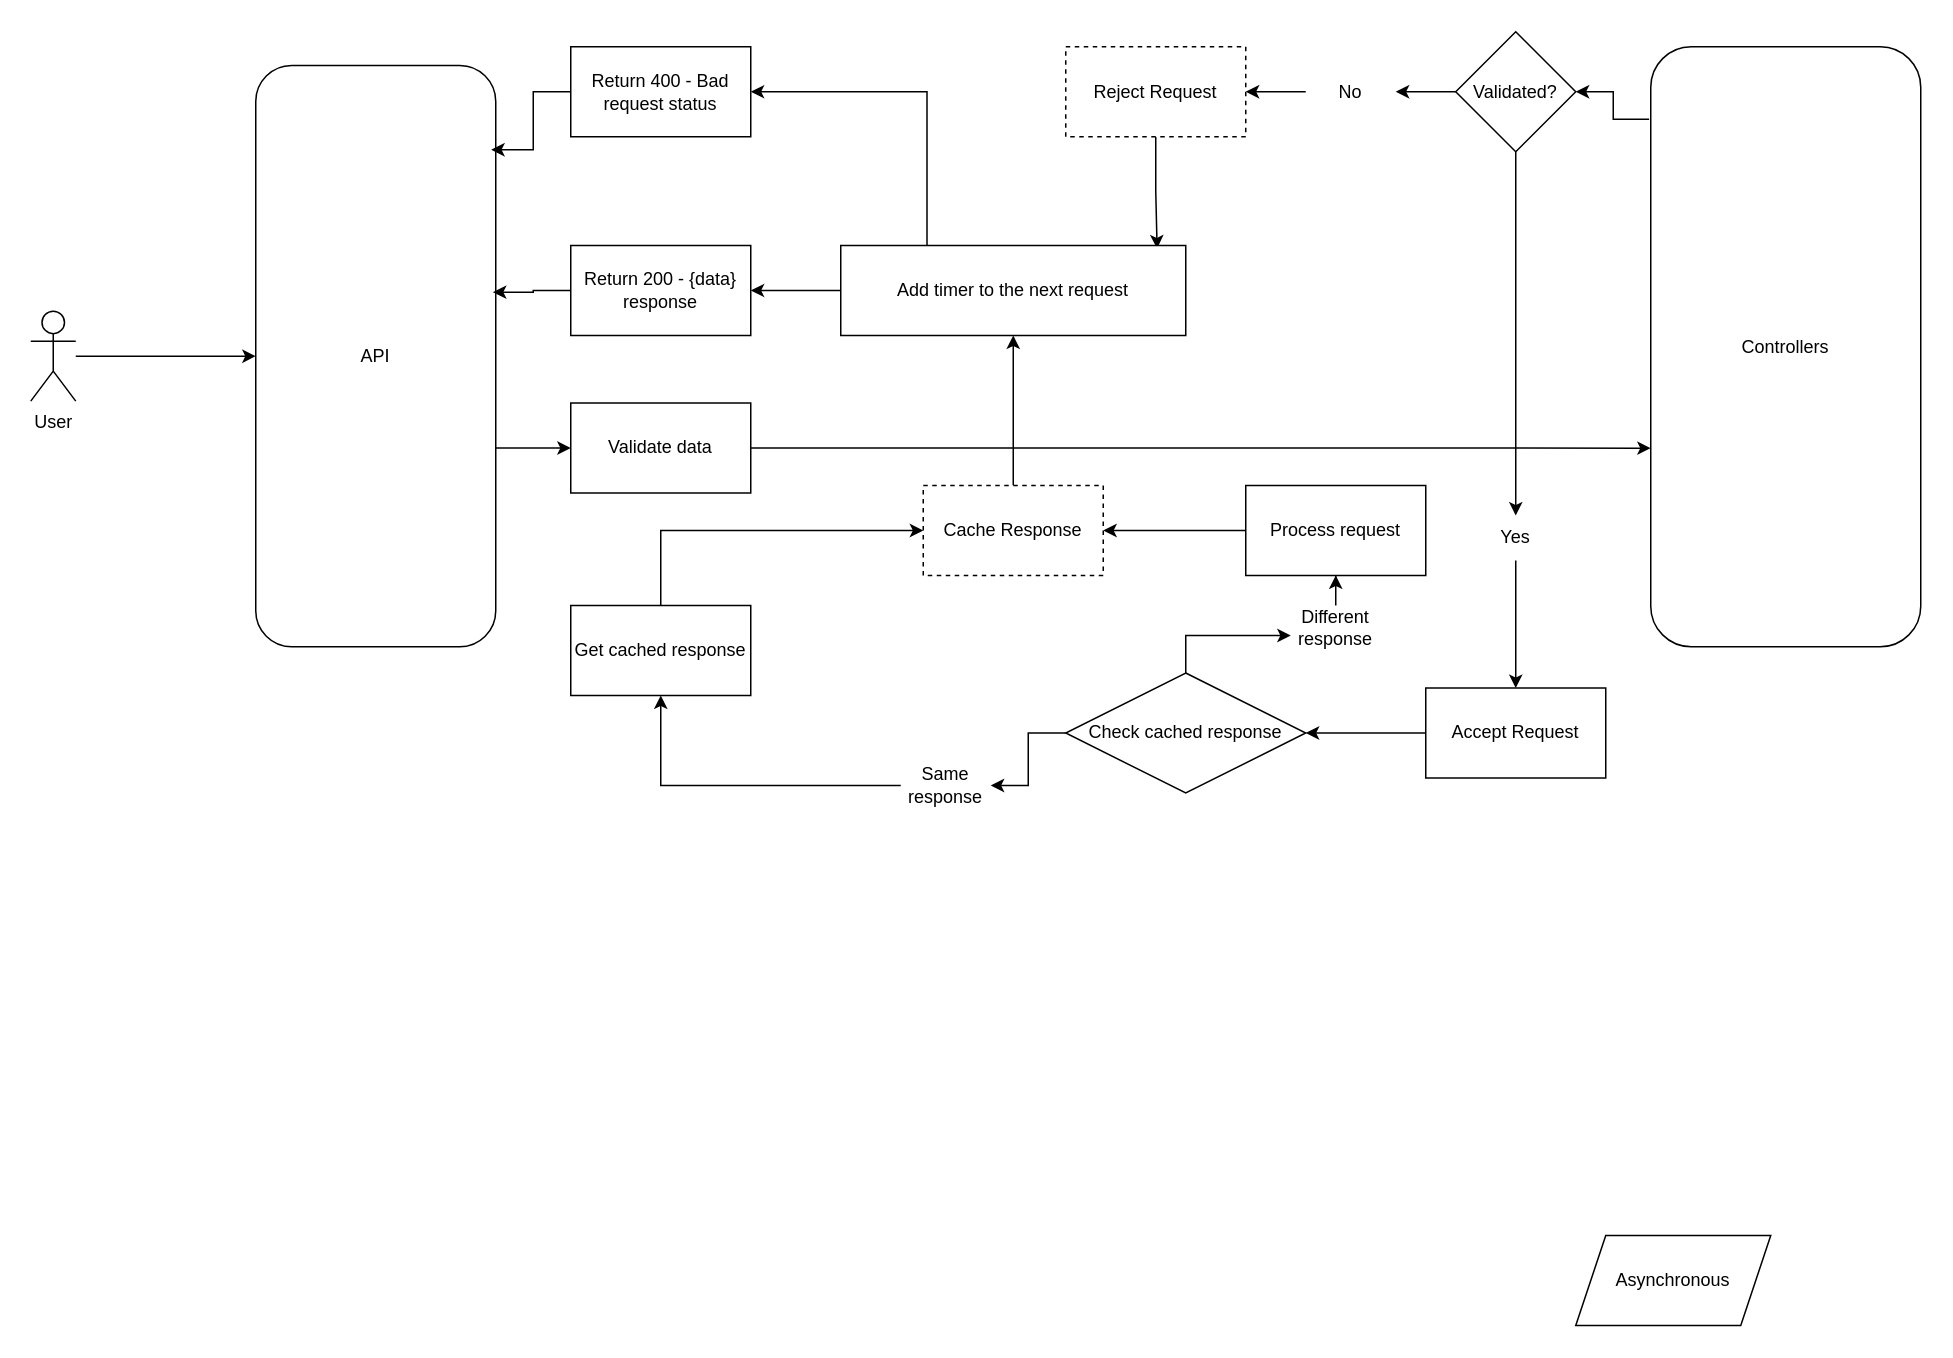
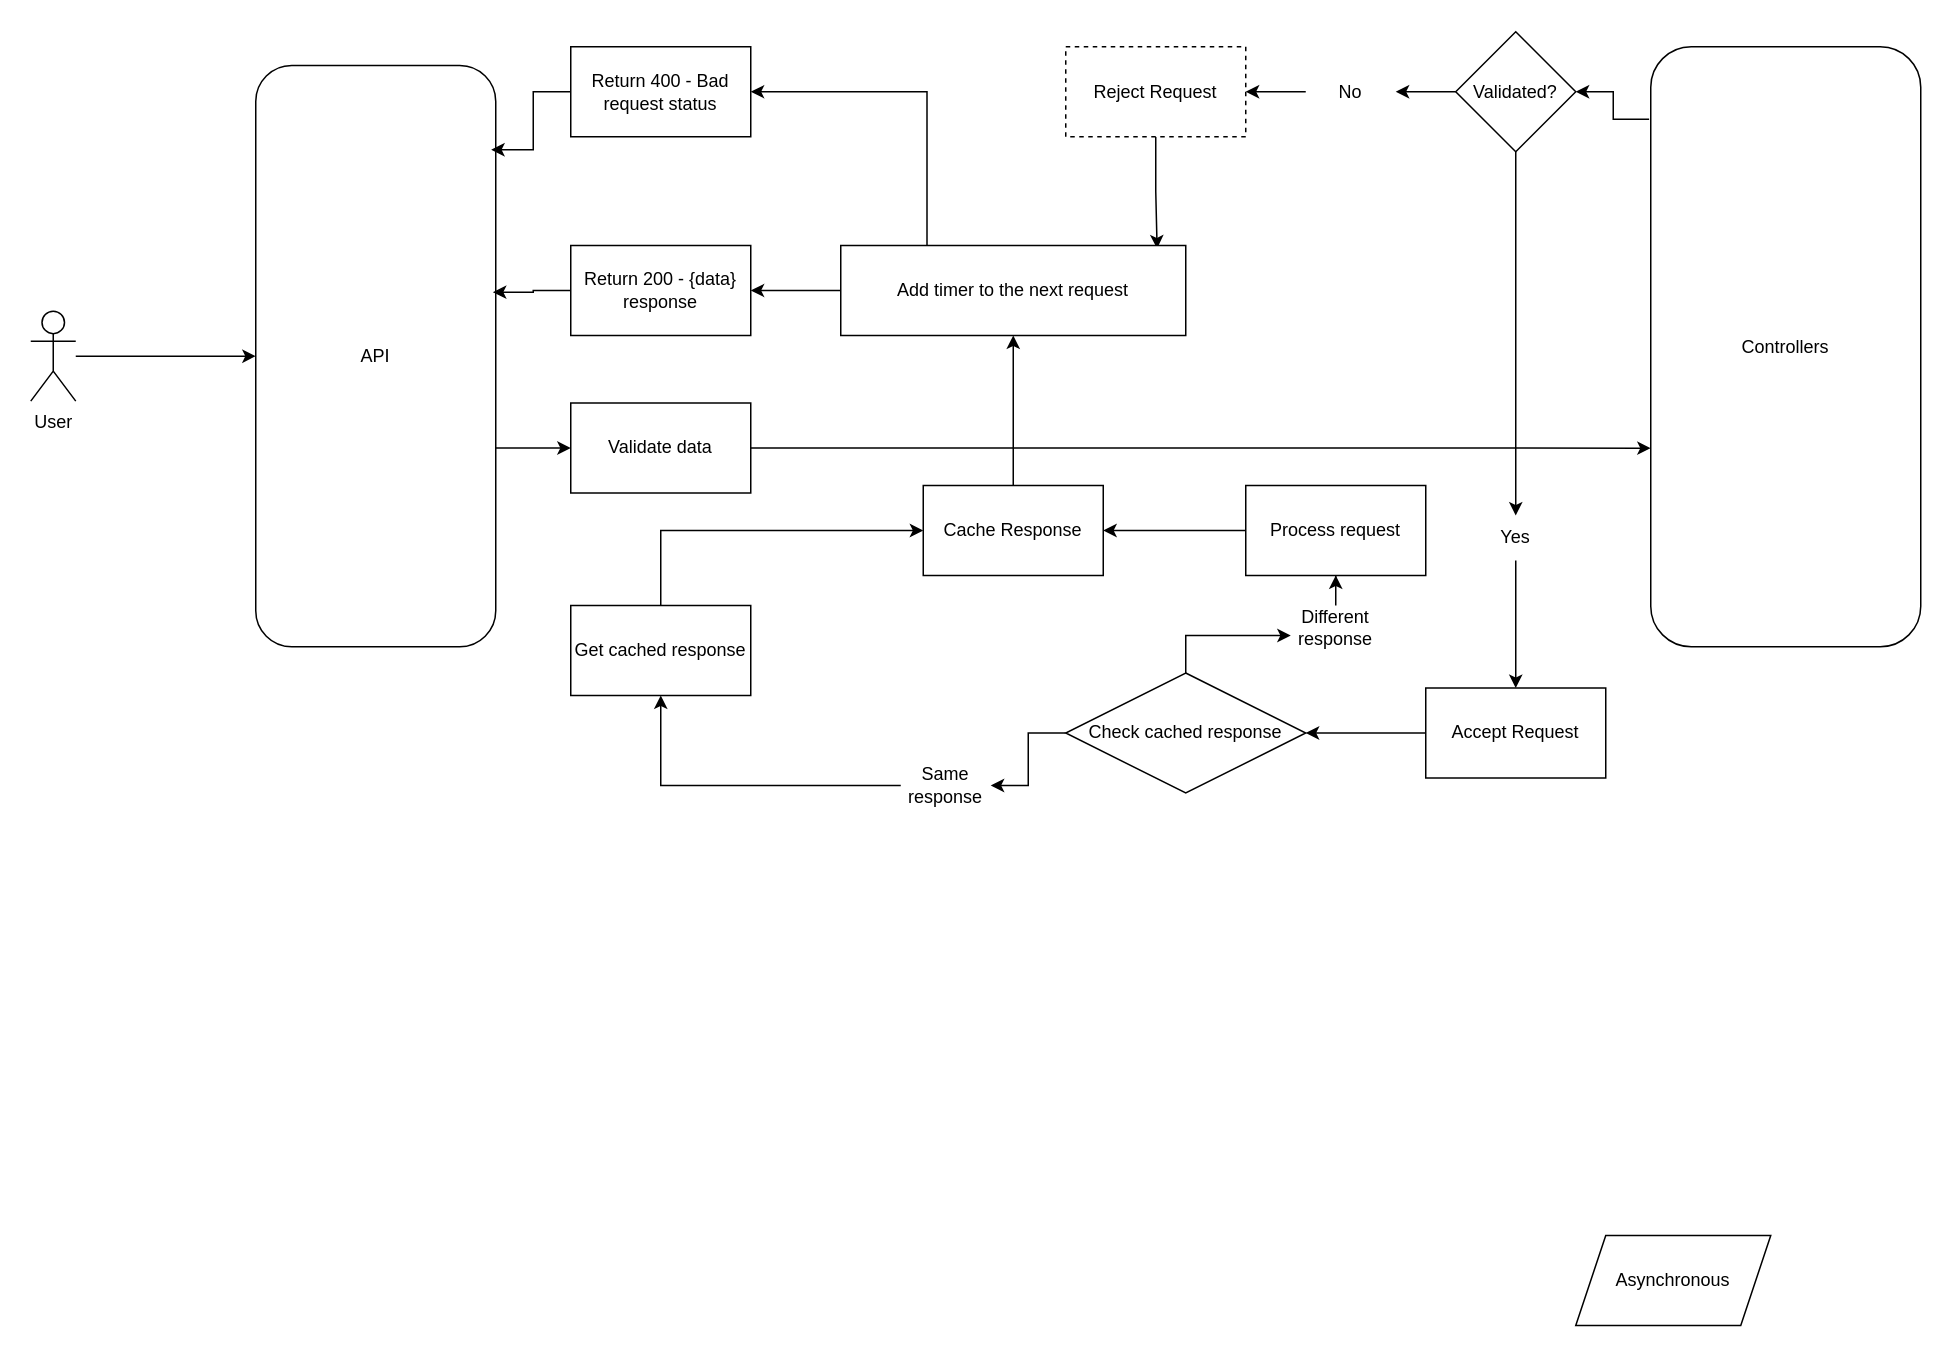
(1013, 530) -> (1013, 530)
